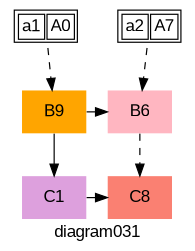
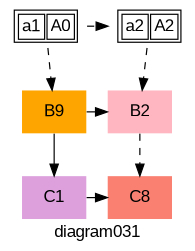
none -> (91, 26)
(164, 26) -> (164, 26)
(140, 112) -> (140, 112)
